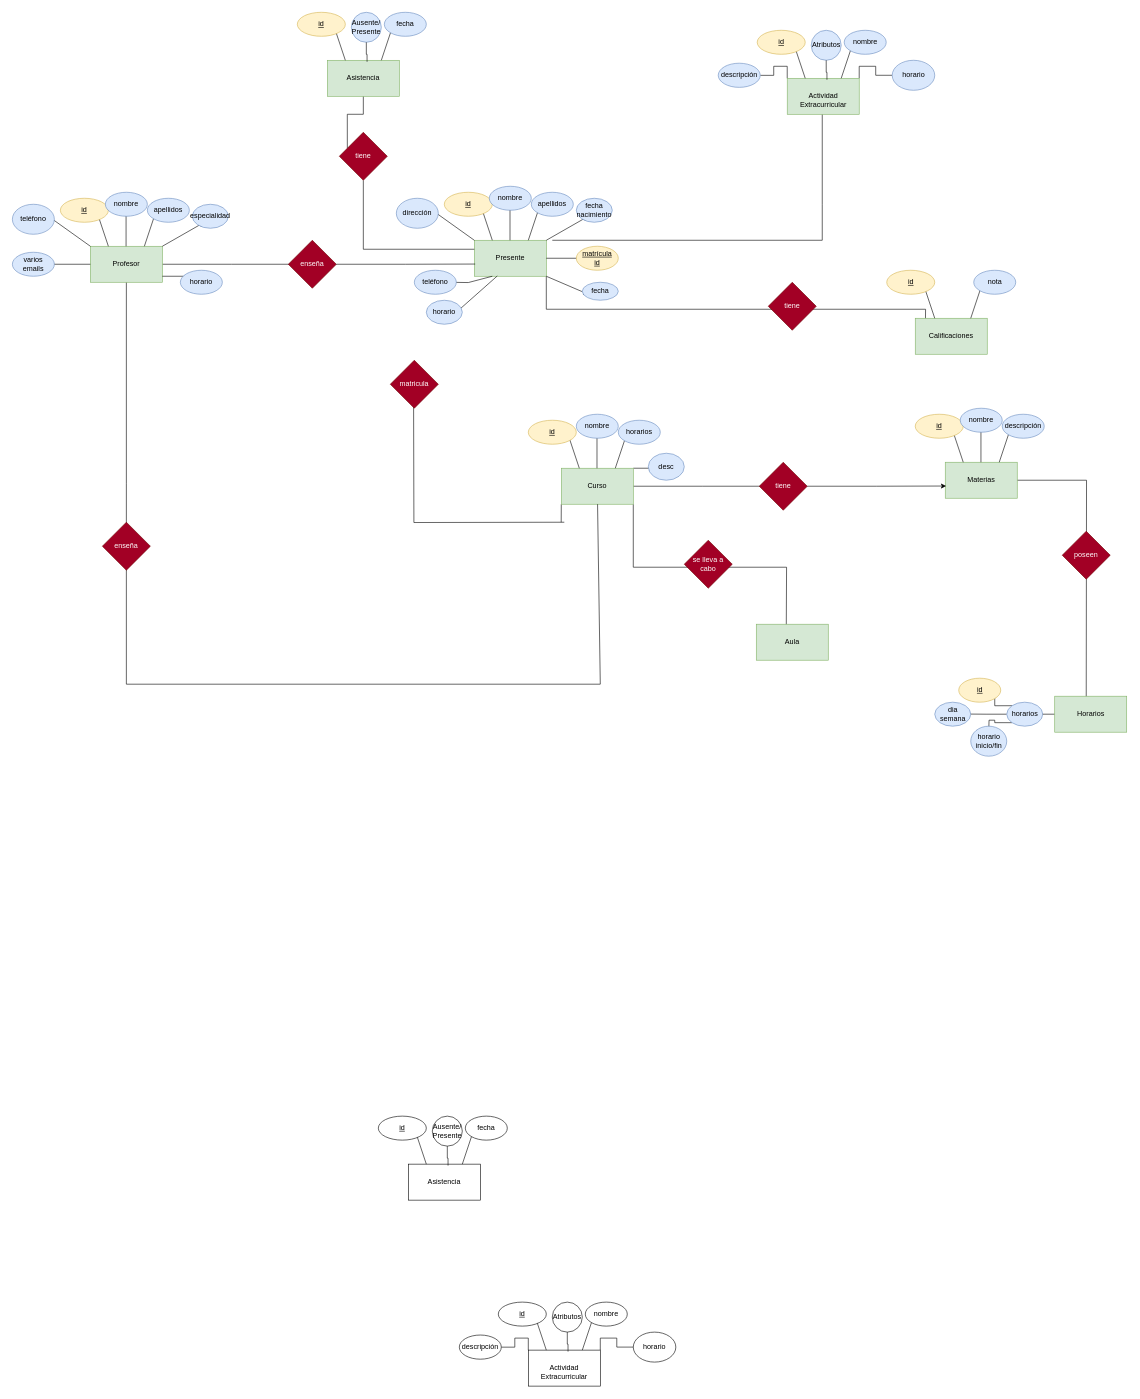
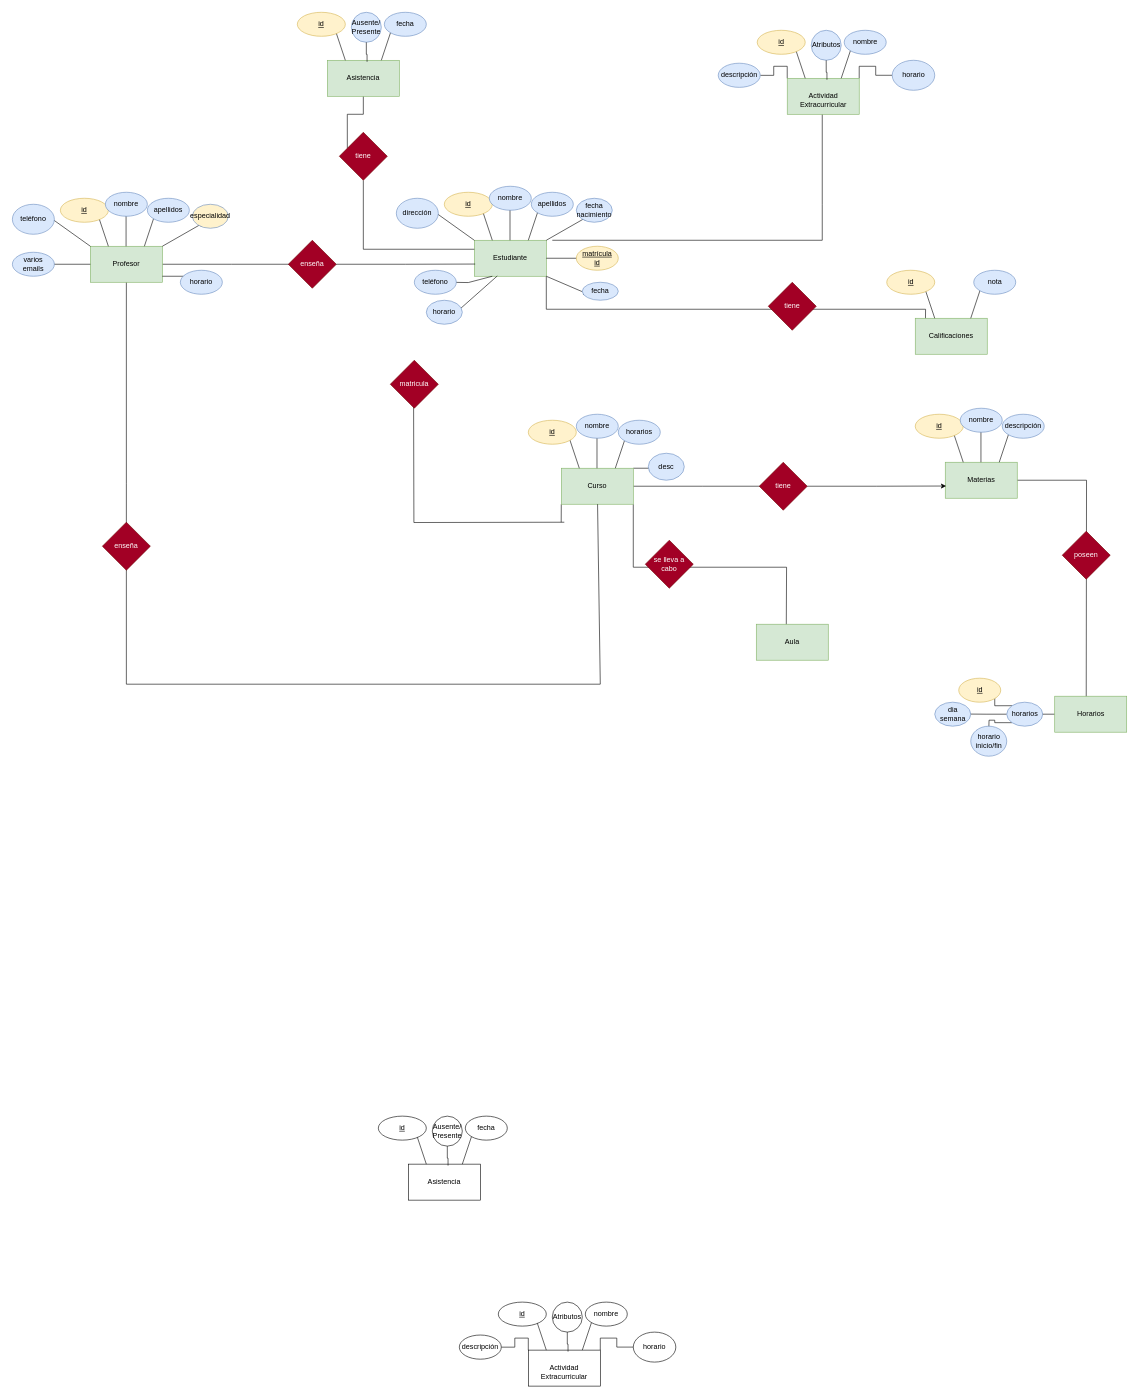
(210, 216) -> (210, 216)
(510, 258) -> (510, 258)
(708, 564) -> (669, 564)
